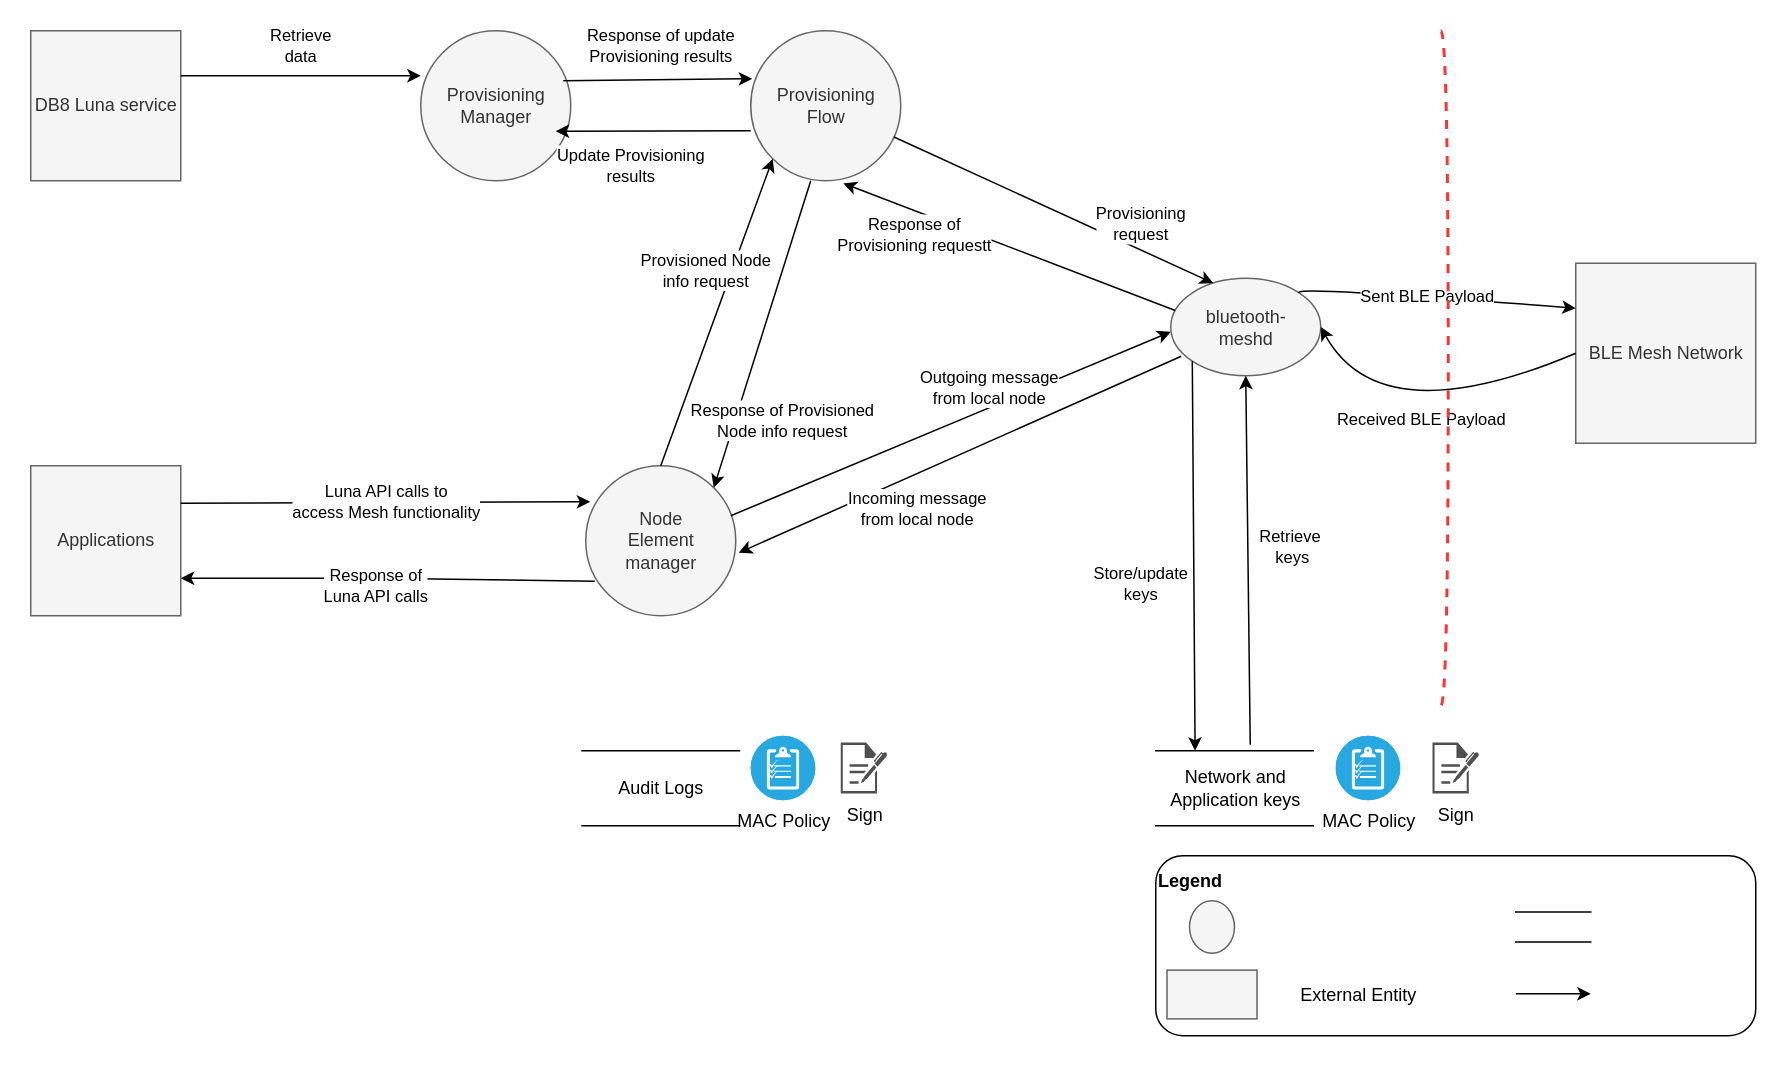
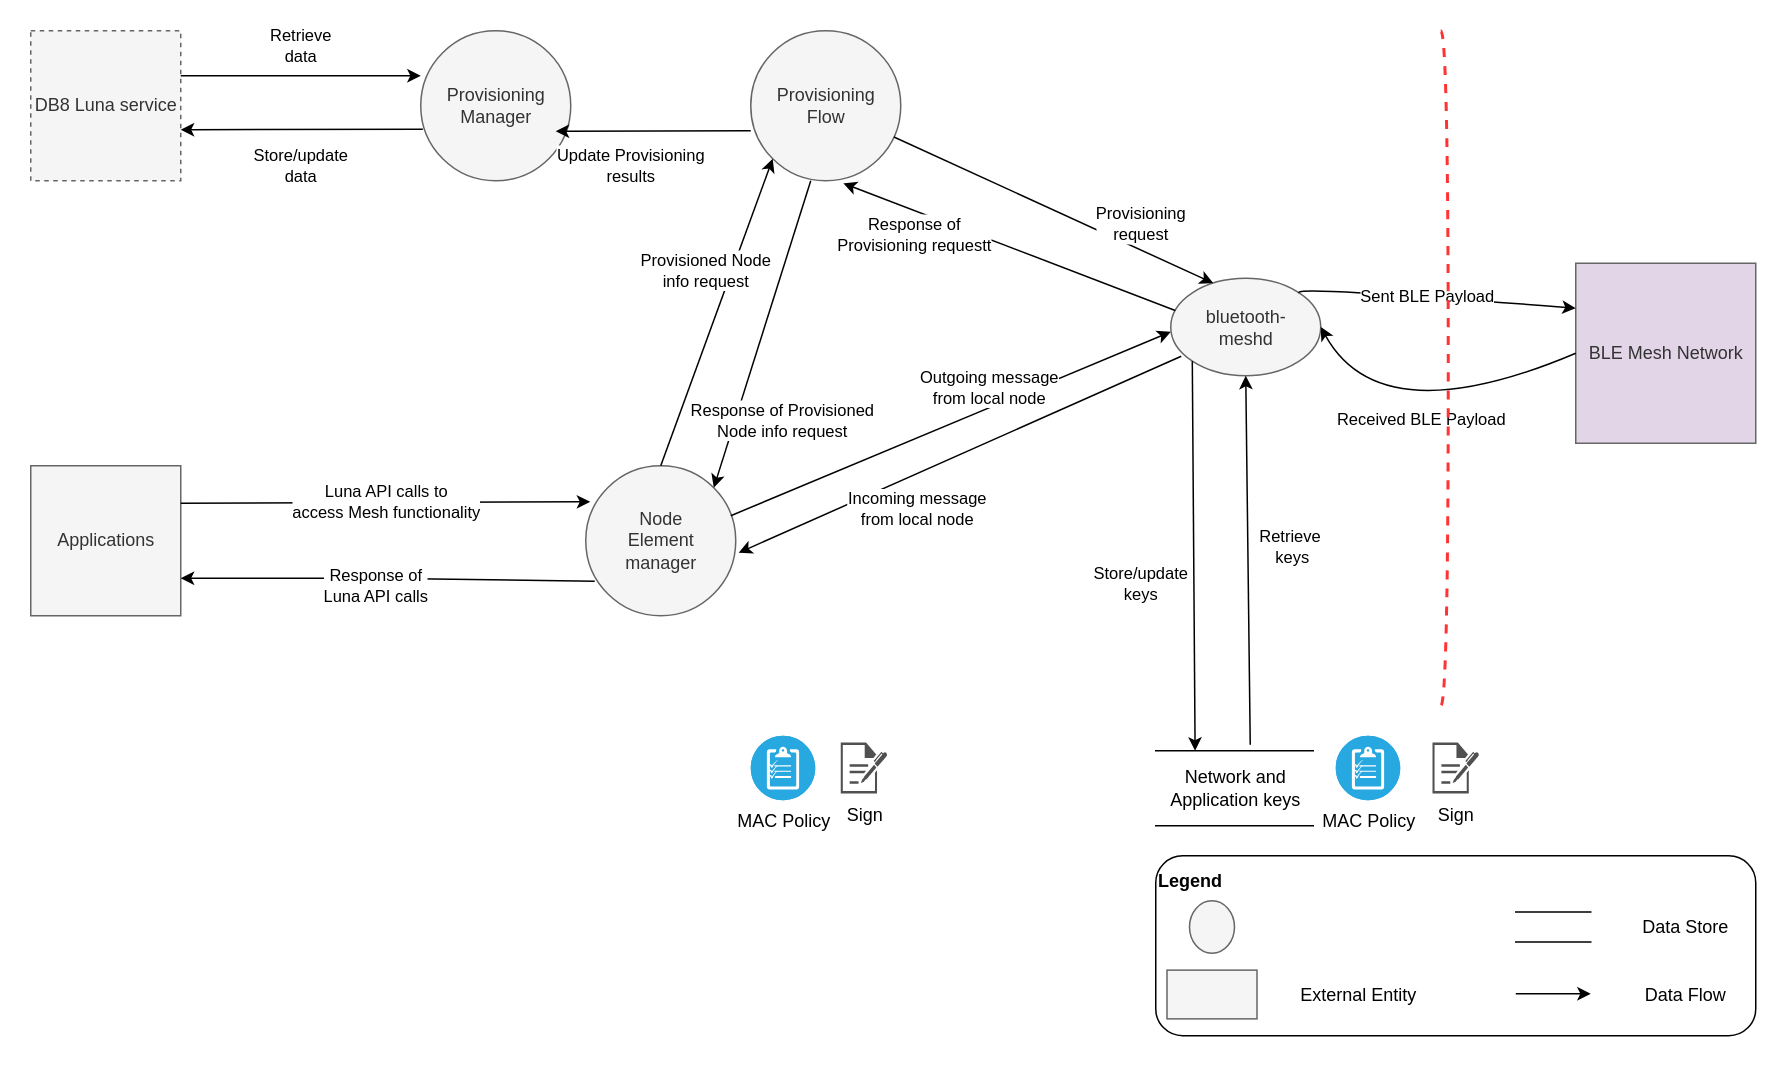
(652, 80) -> none
(106, 106) -> (106, 106)
none -> (307, 130)
(1666, 353) -> (1666, 353)
(661, 788) -> none
none -> (1685, 927)
none -> (1685, 995)
